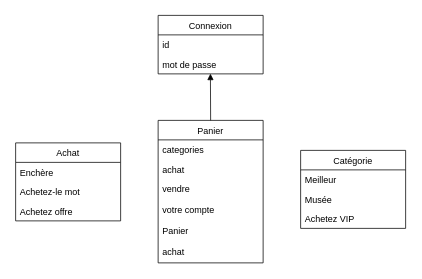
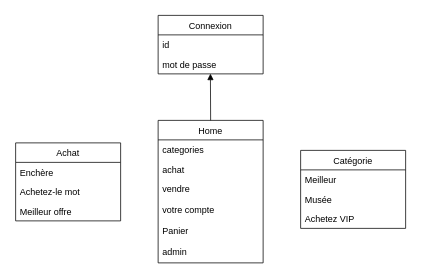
(210, 131) -> (210, 131)
(177, 189) -> (177, 189)
(51, 212) -> (50, 212)
